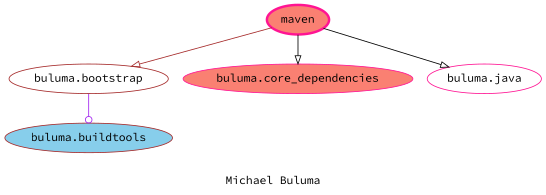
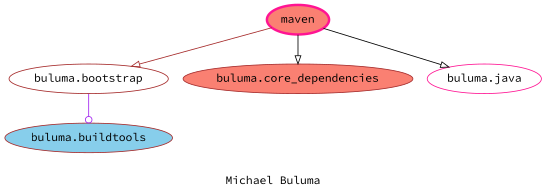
(298, 79) -> (298, 79)
